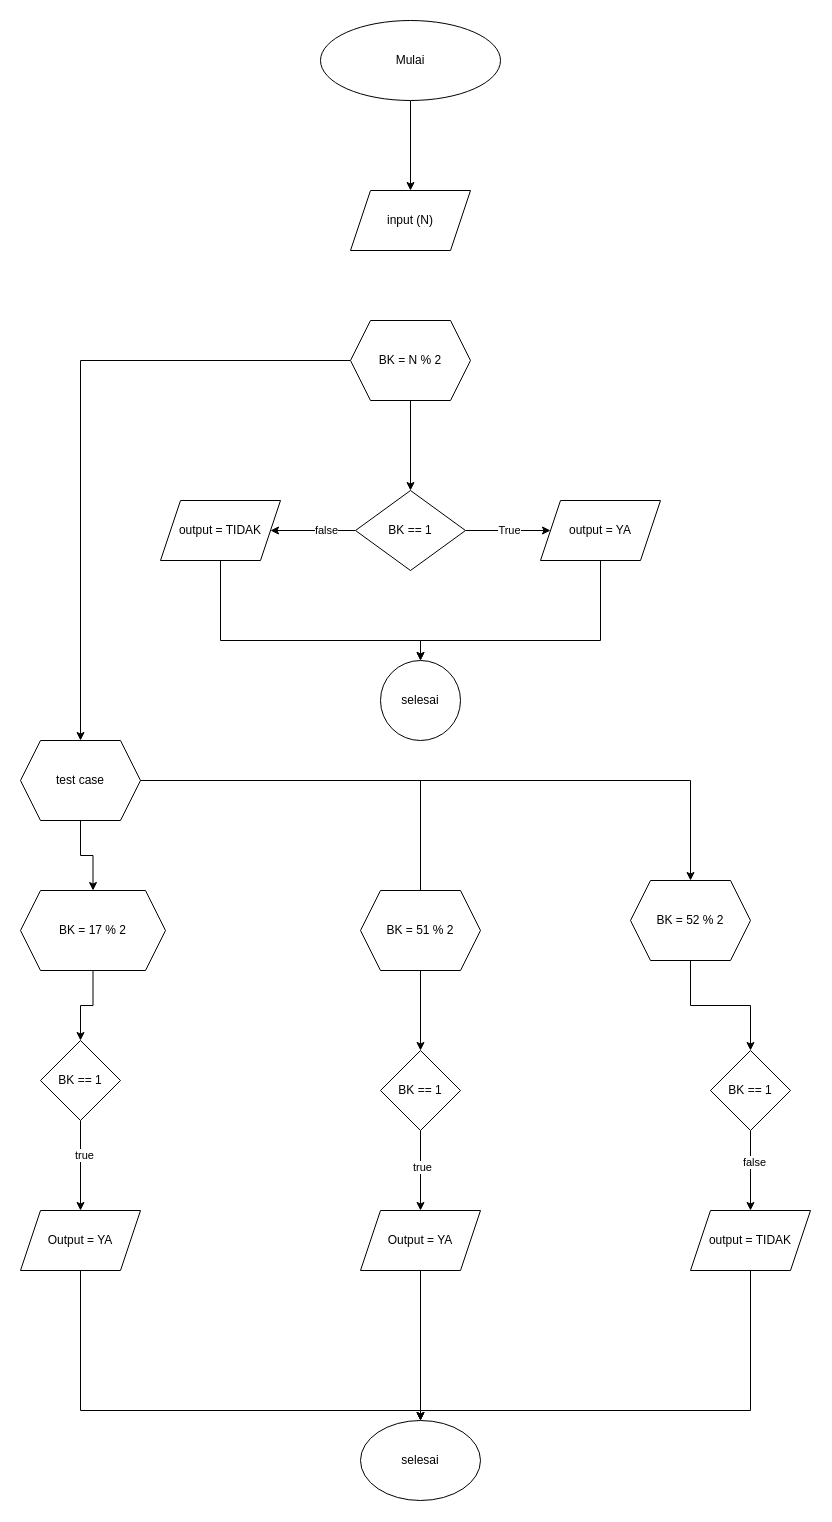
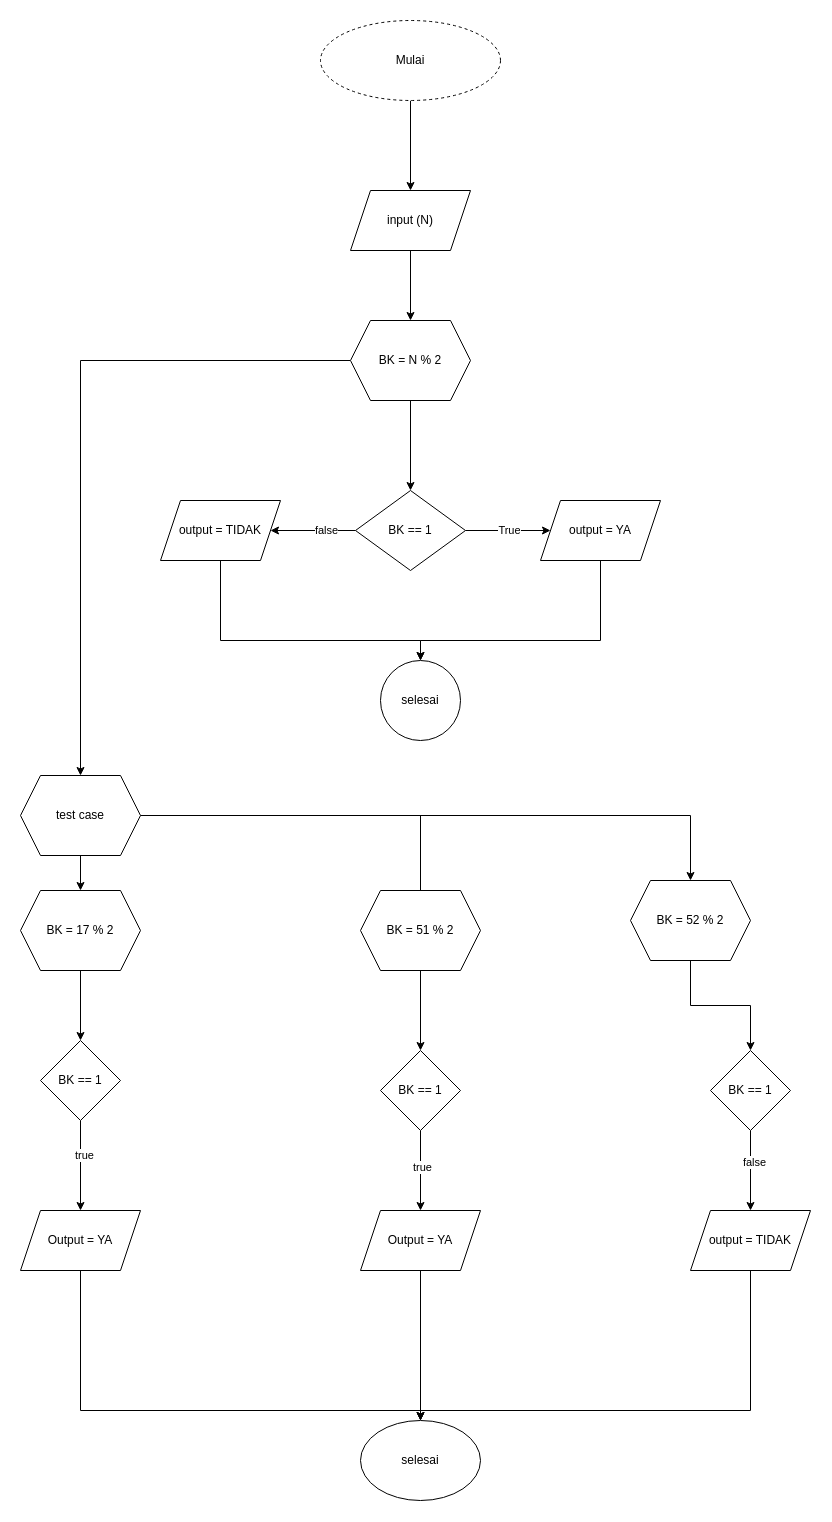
(411, 61) -> (411, 61)
none -> (411, 282)
(81, 781) -> (81, 816)
(93, 931) -> (81, 931)
